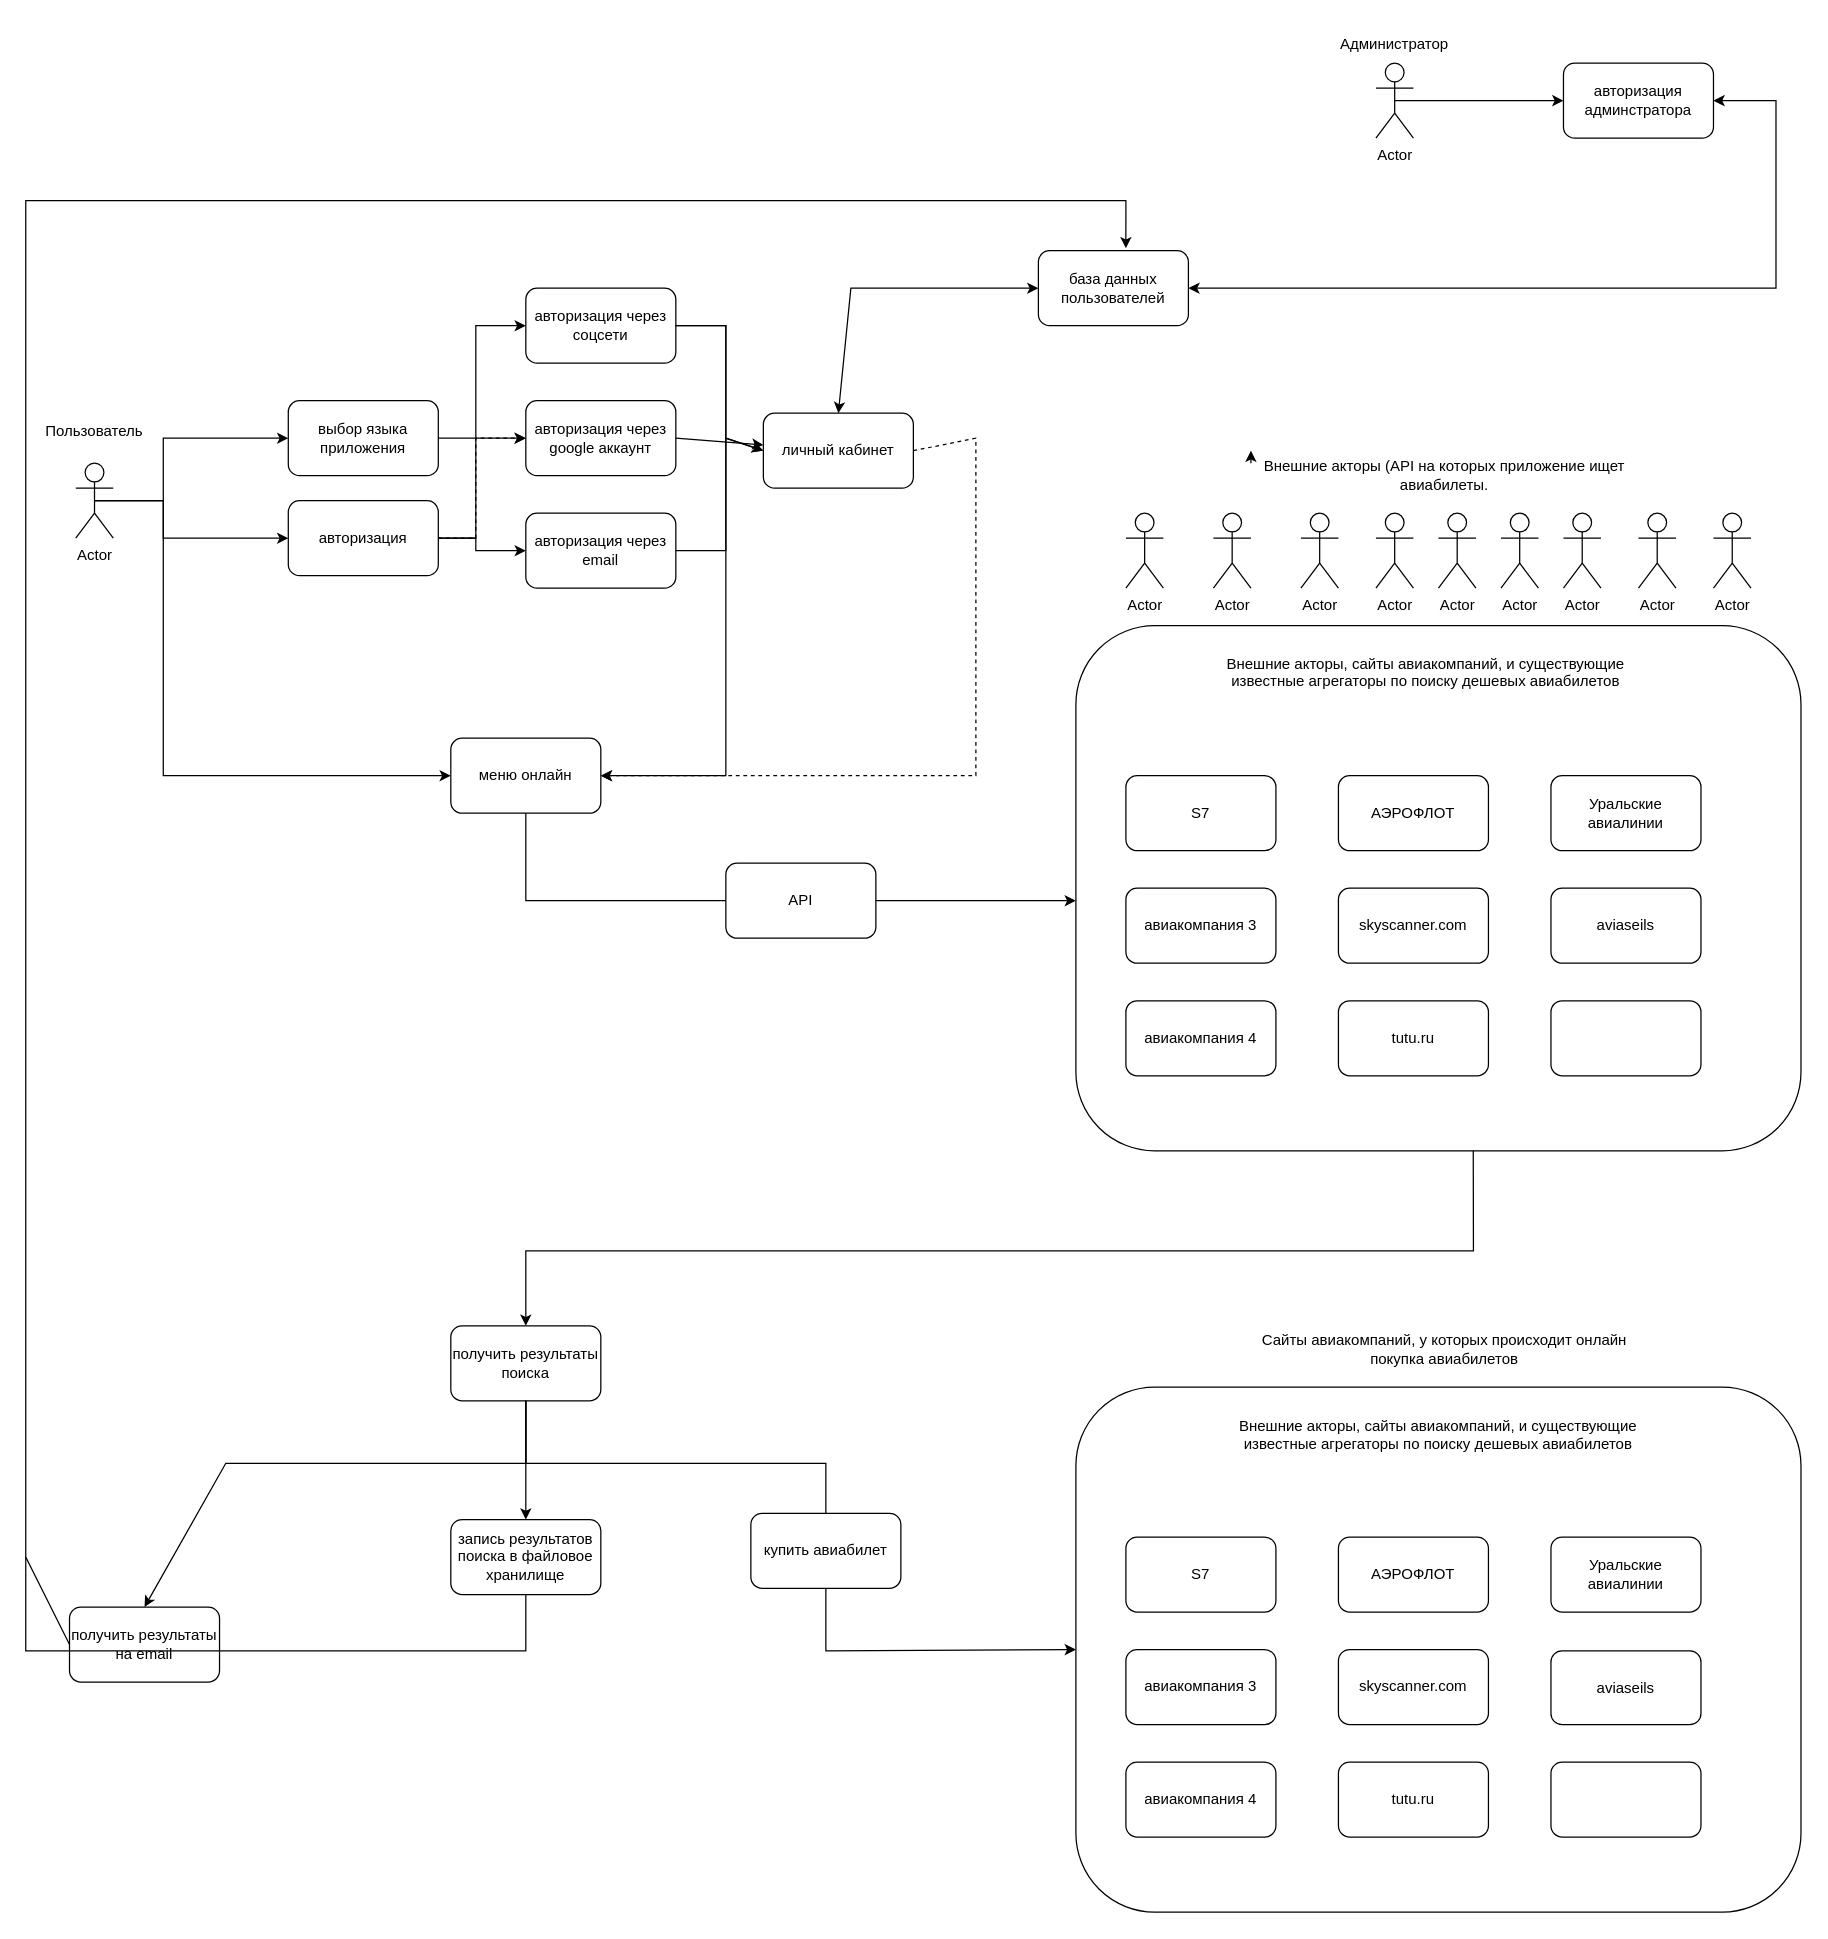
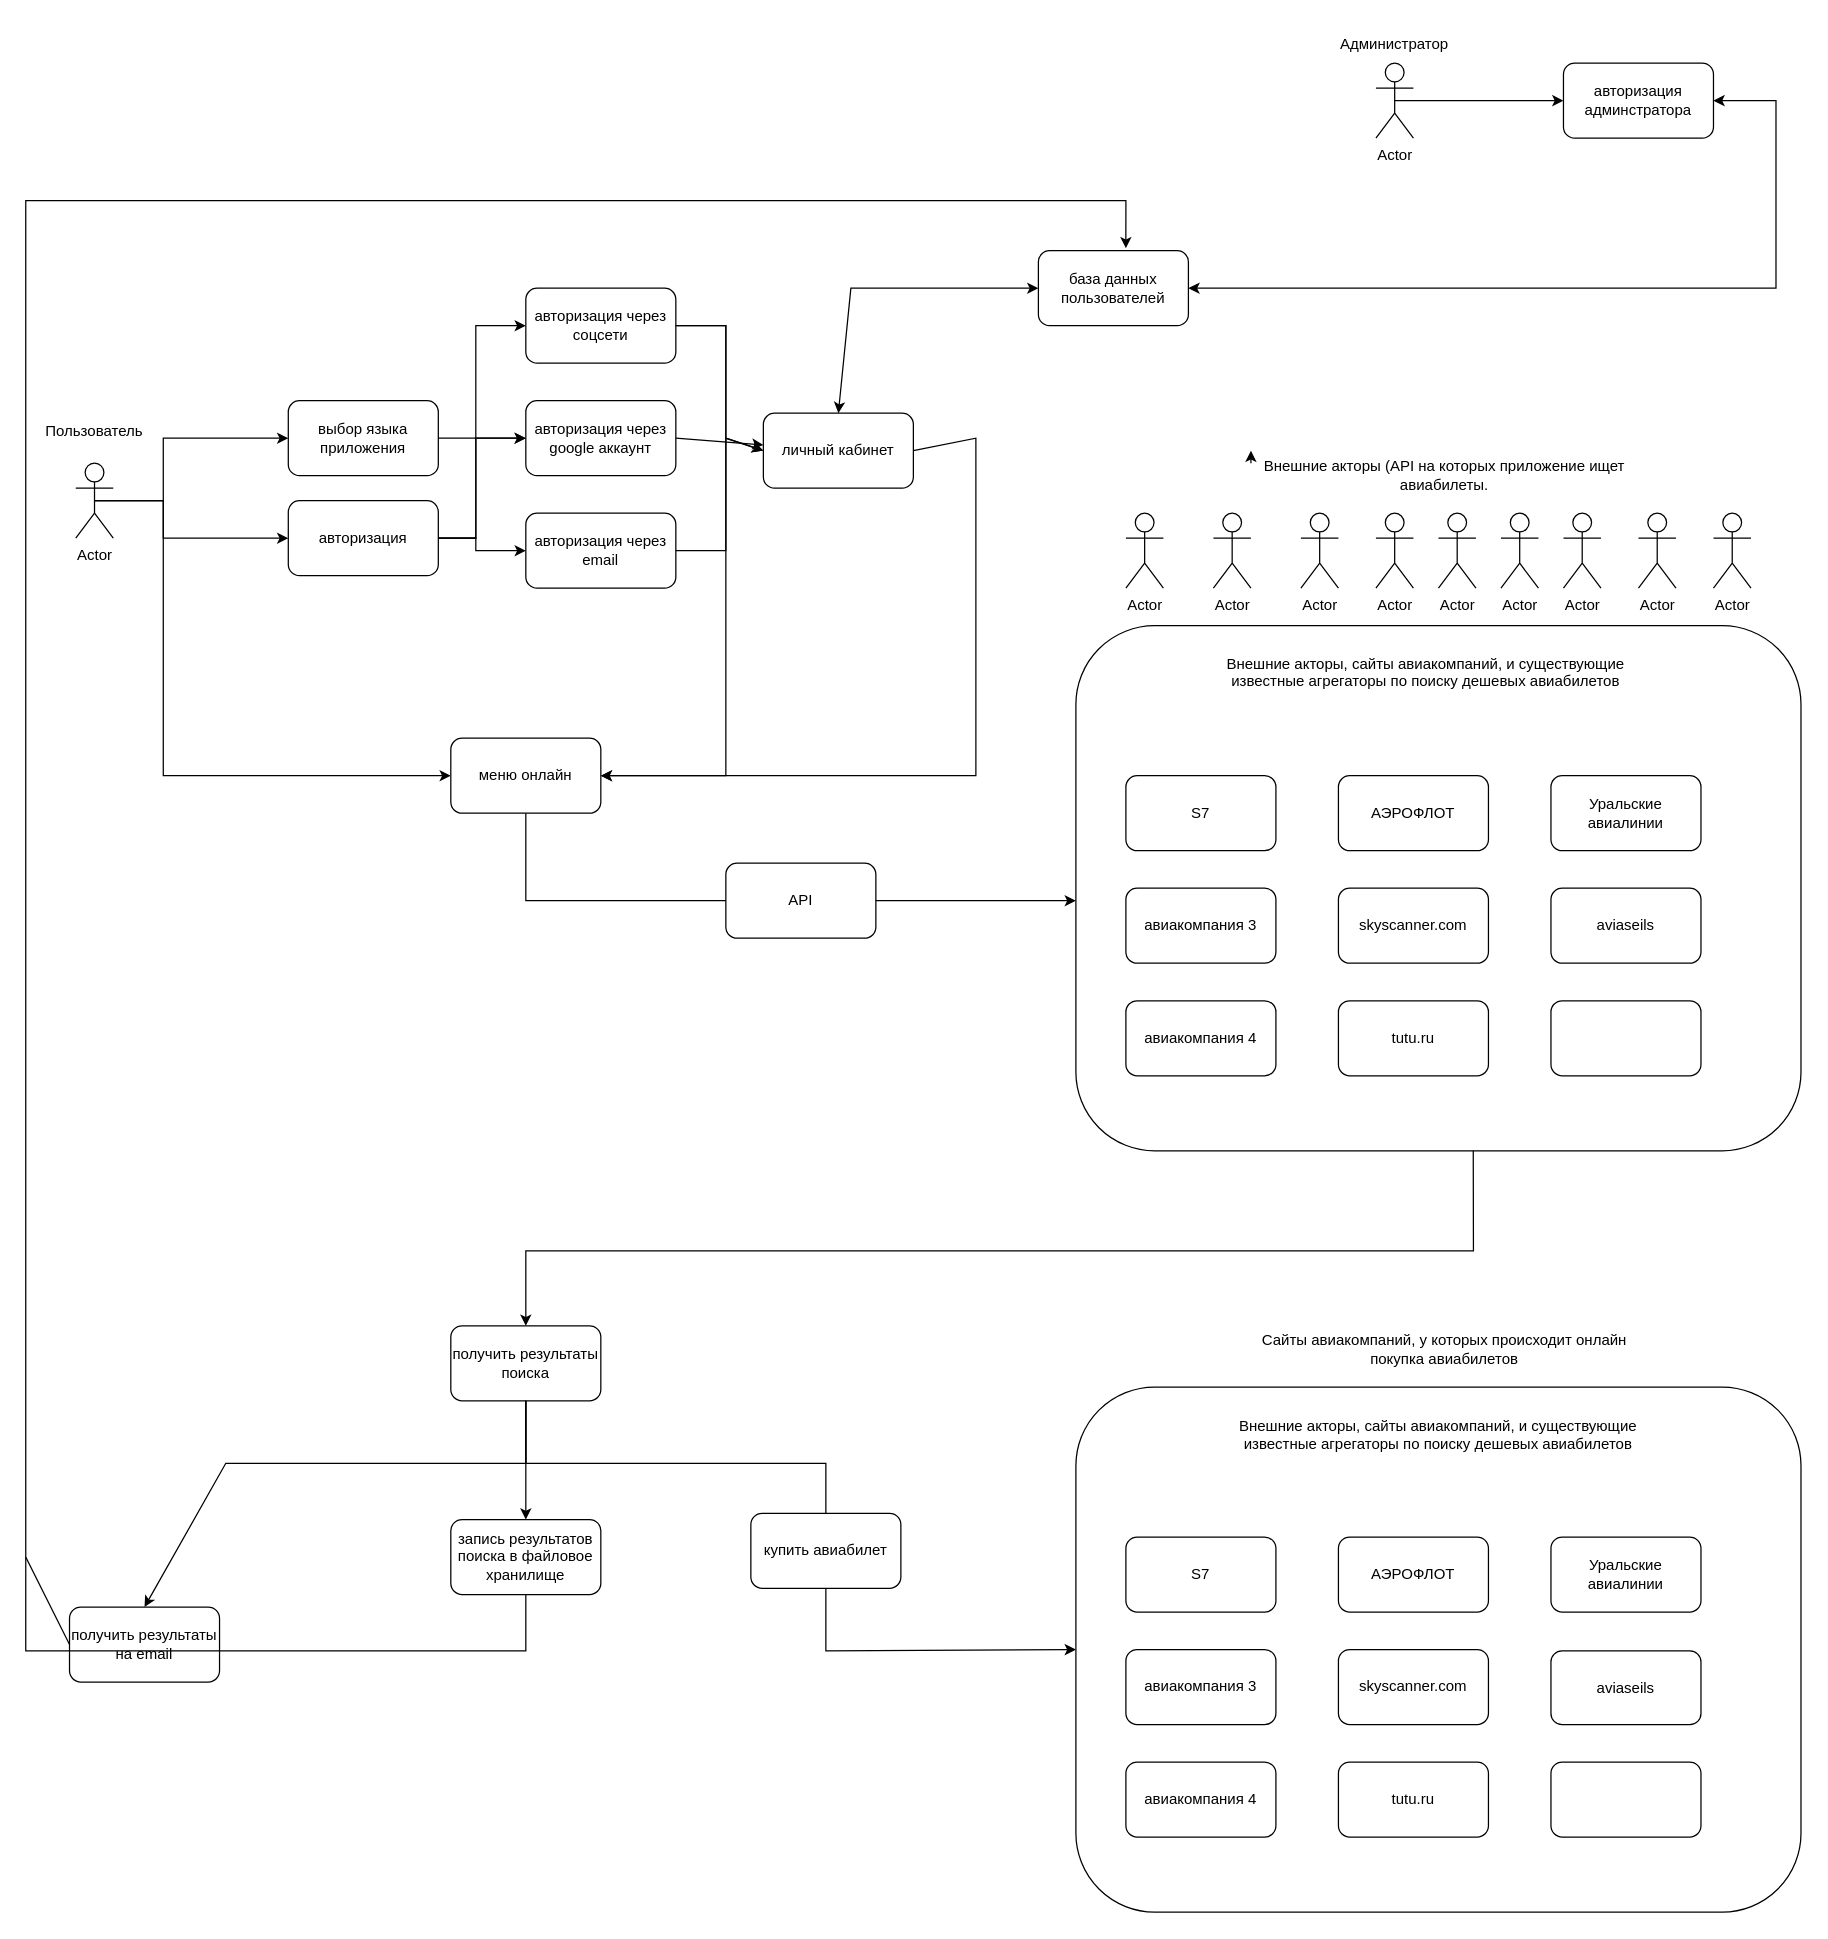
(518, 438) -> (518, 438)
(976, 702) -> (976, 702)
